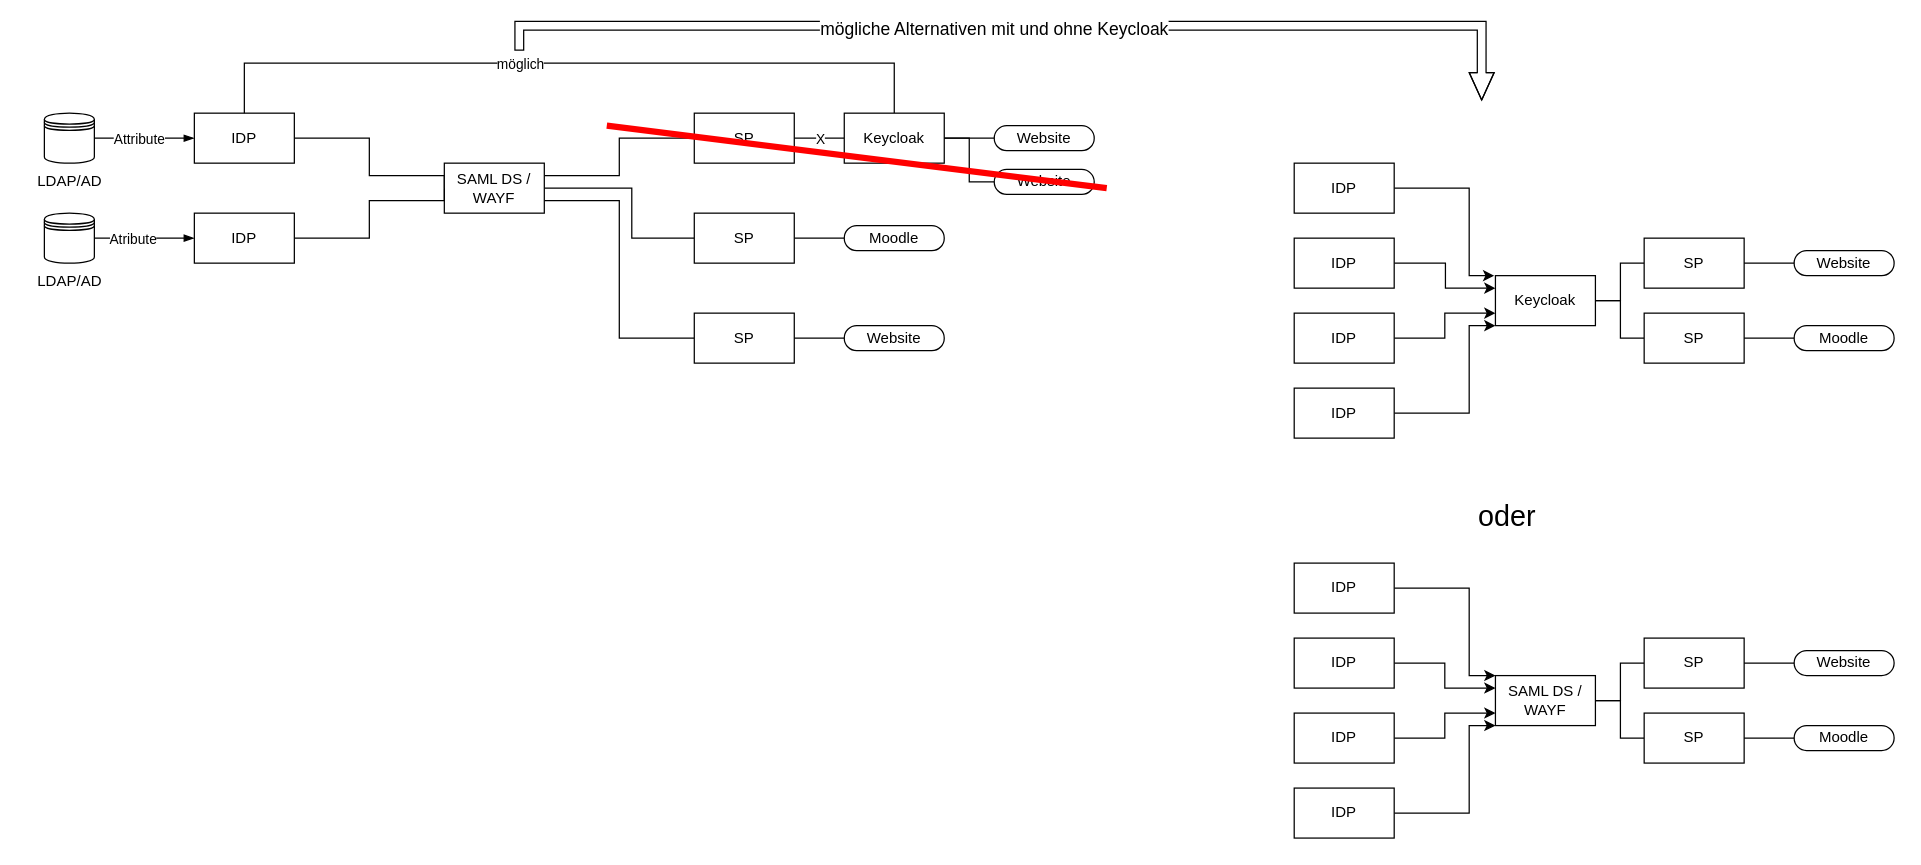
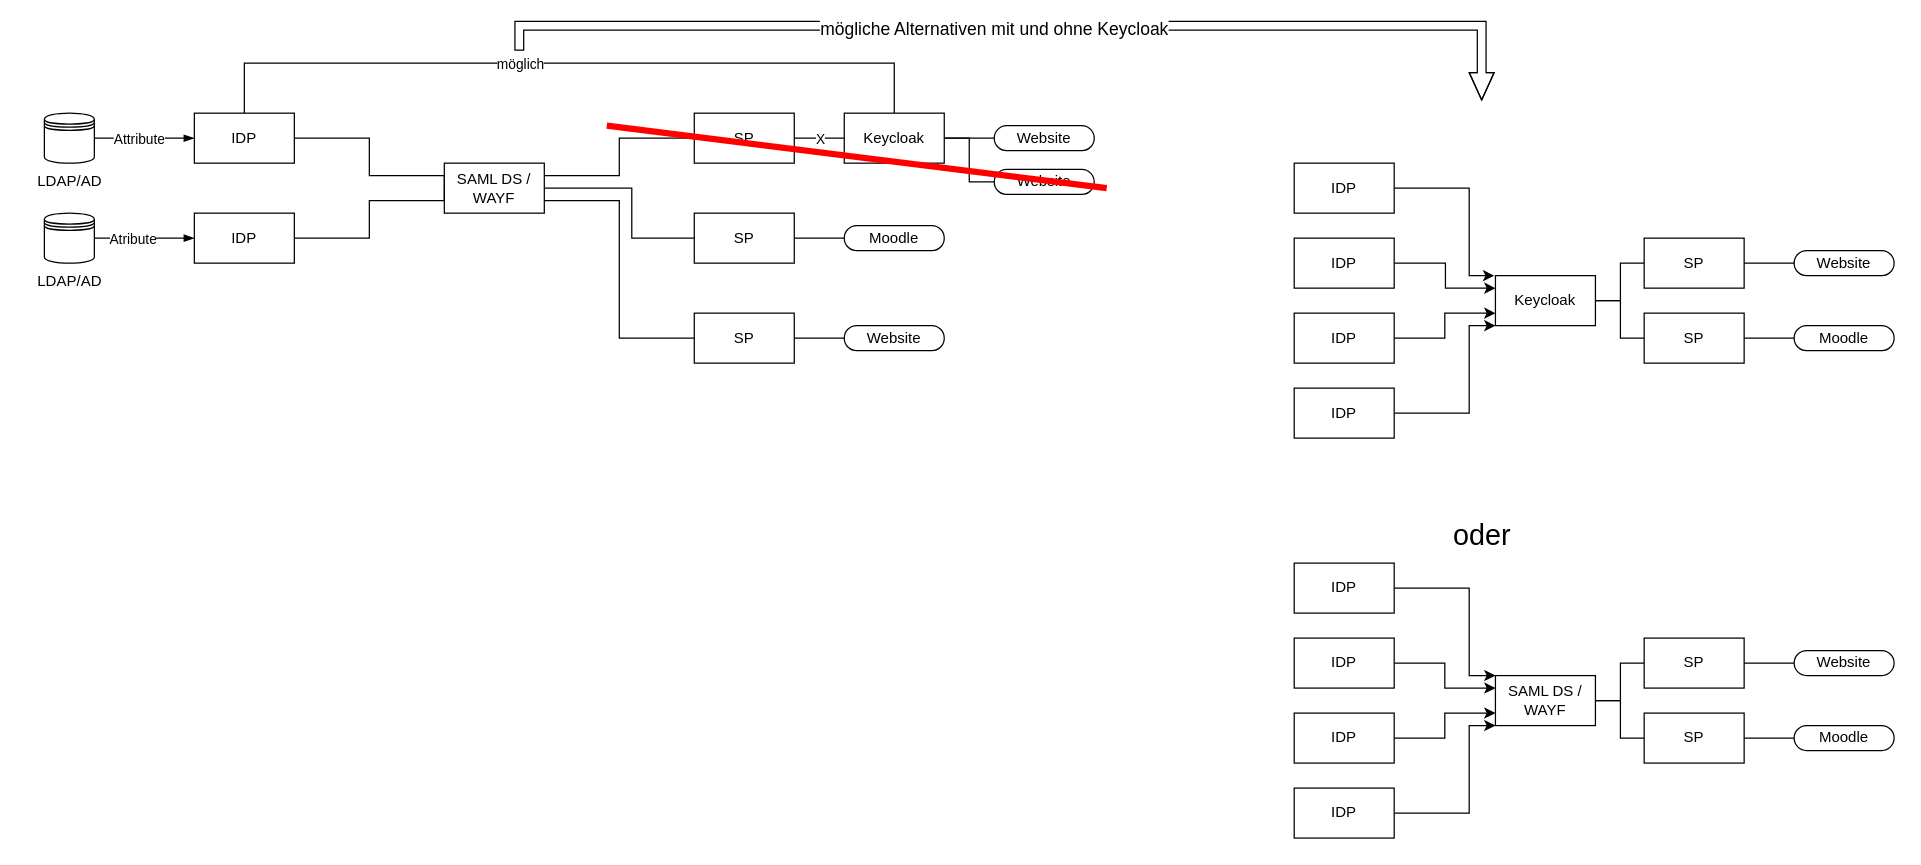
(1507, 517) -> (1482, 536)
